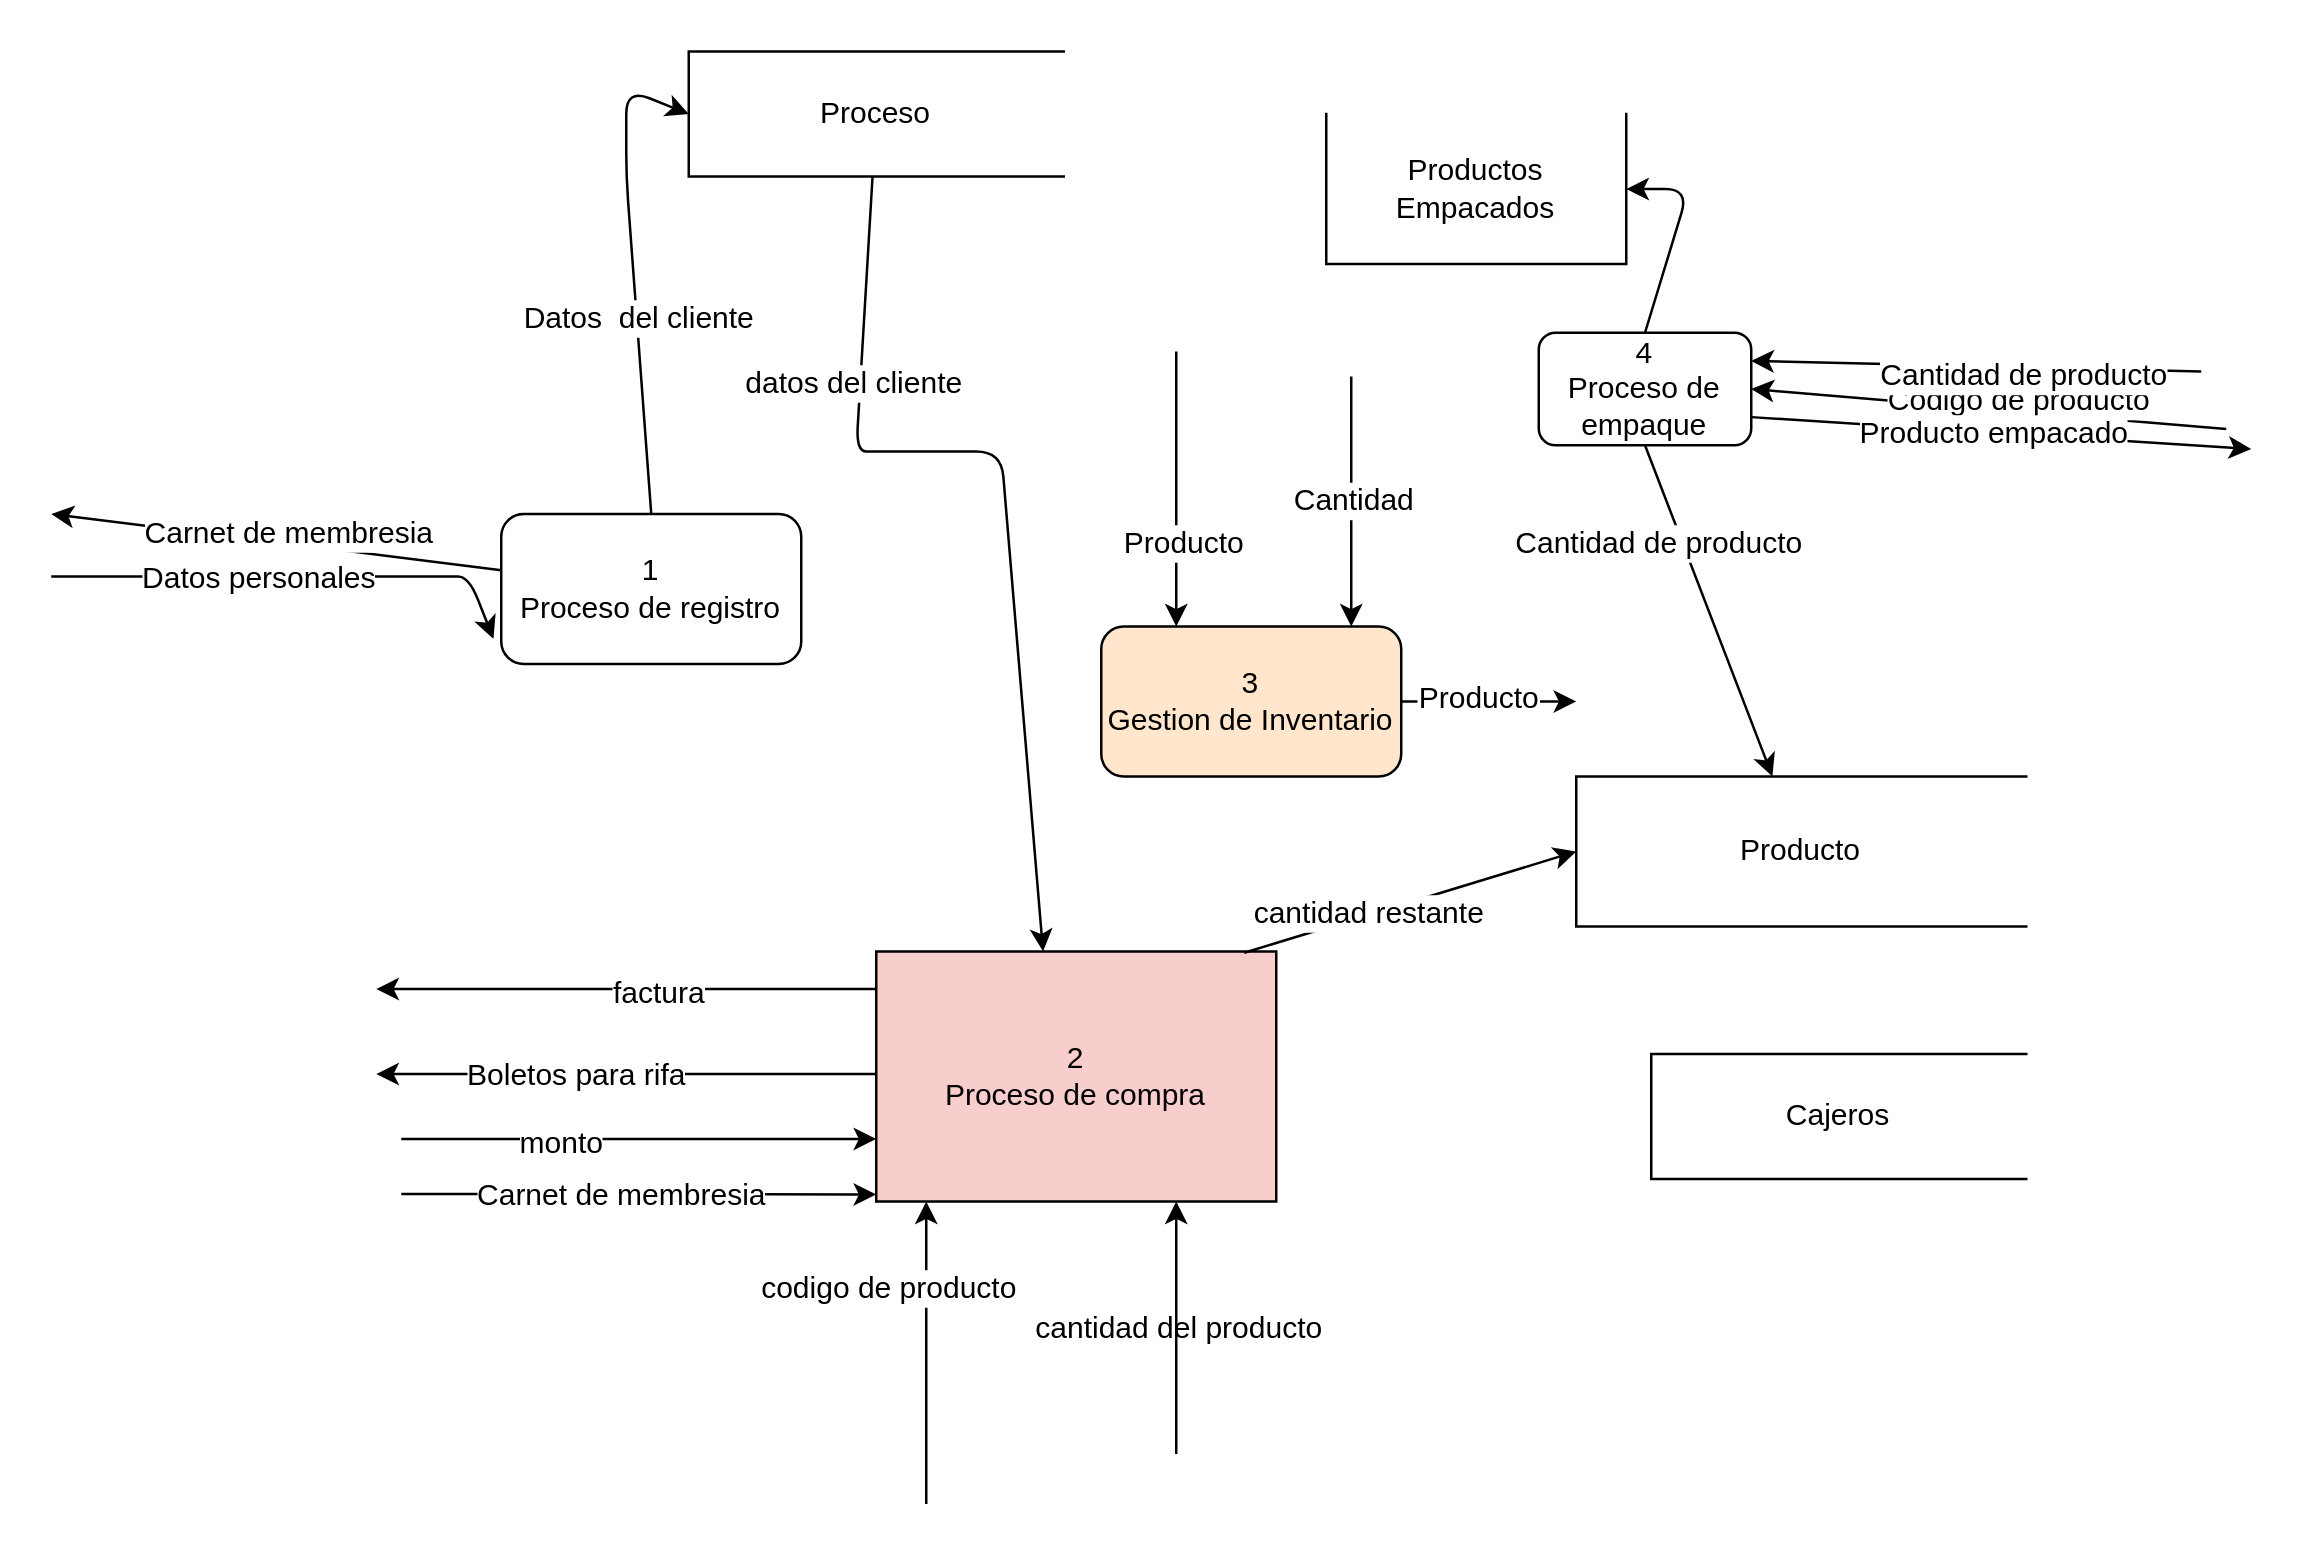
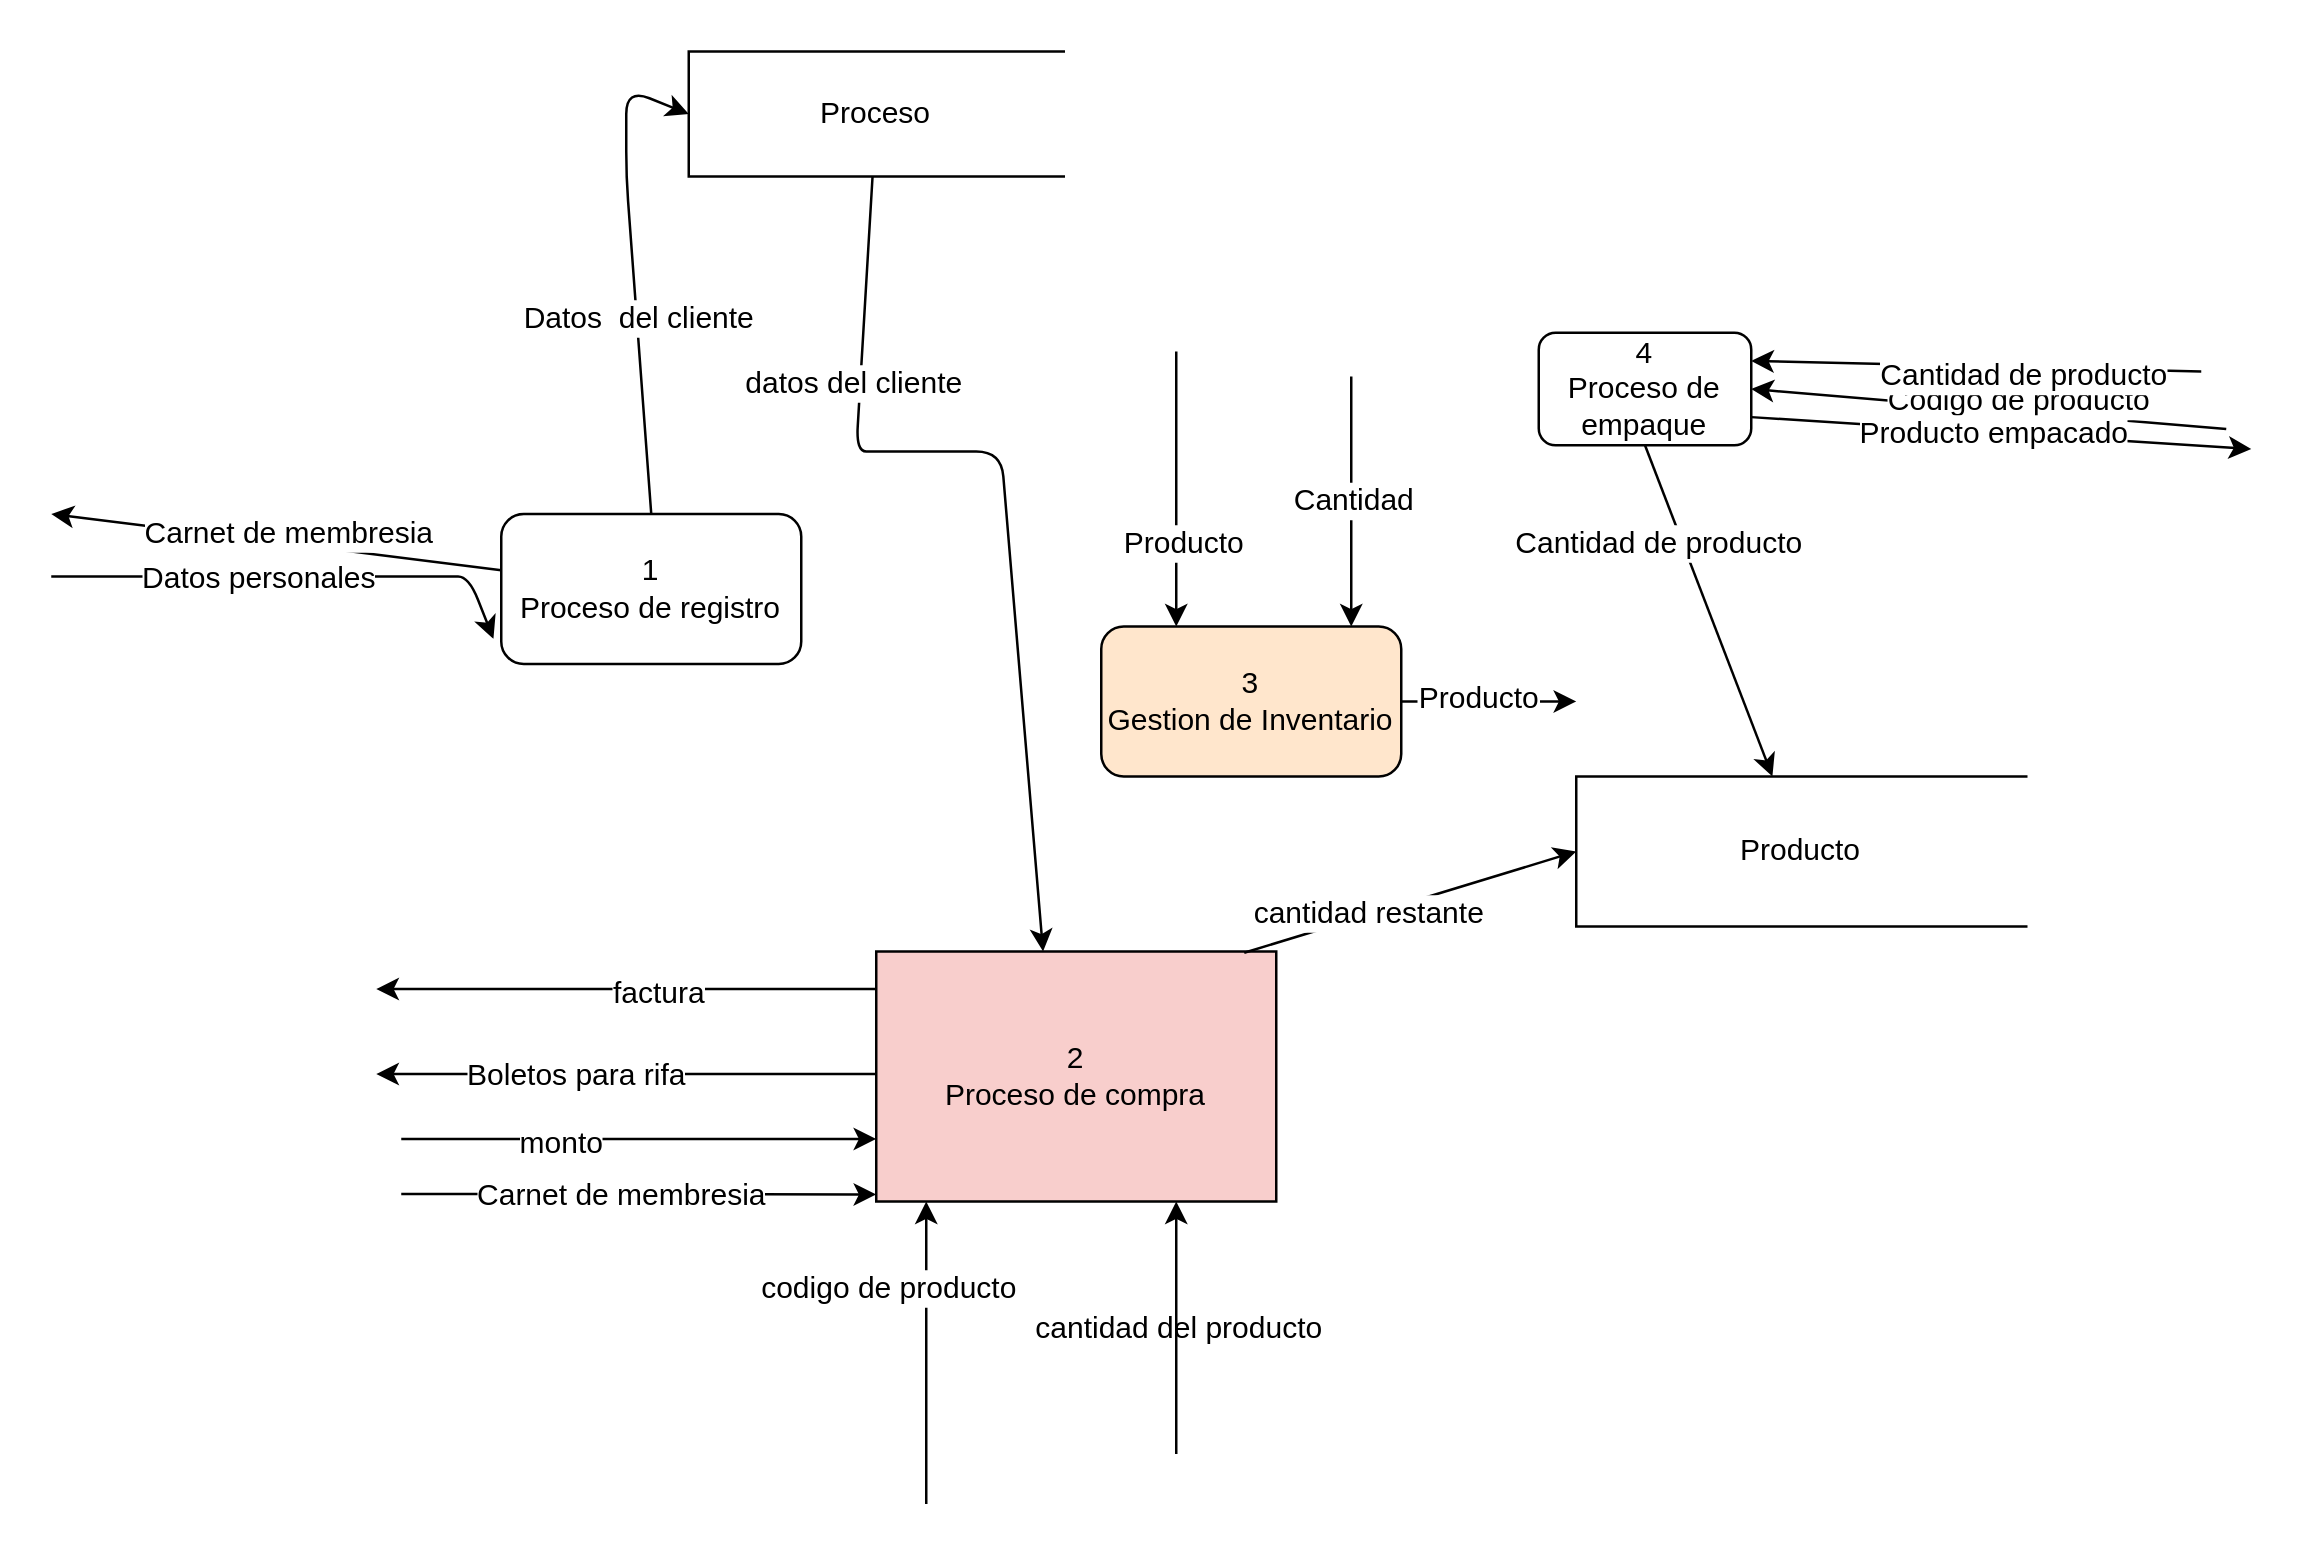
(1476, 189) -> none
(1671, 247) -> none
(1839, 1116) -> none
